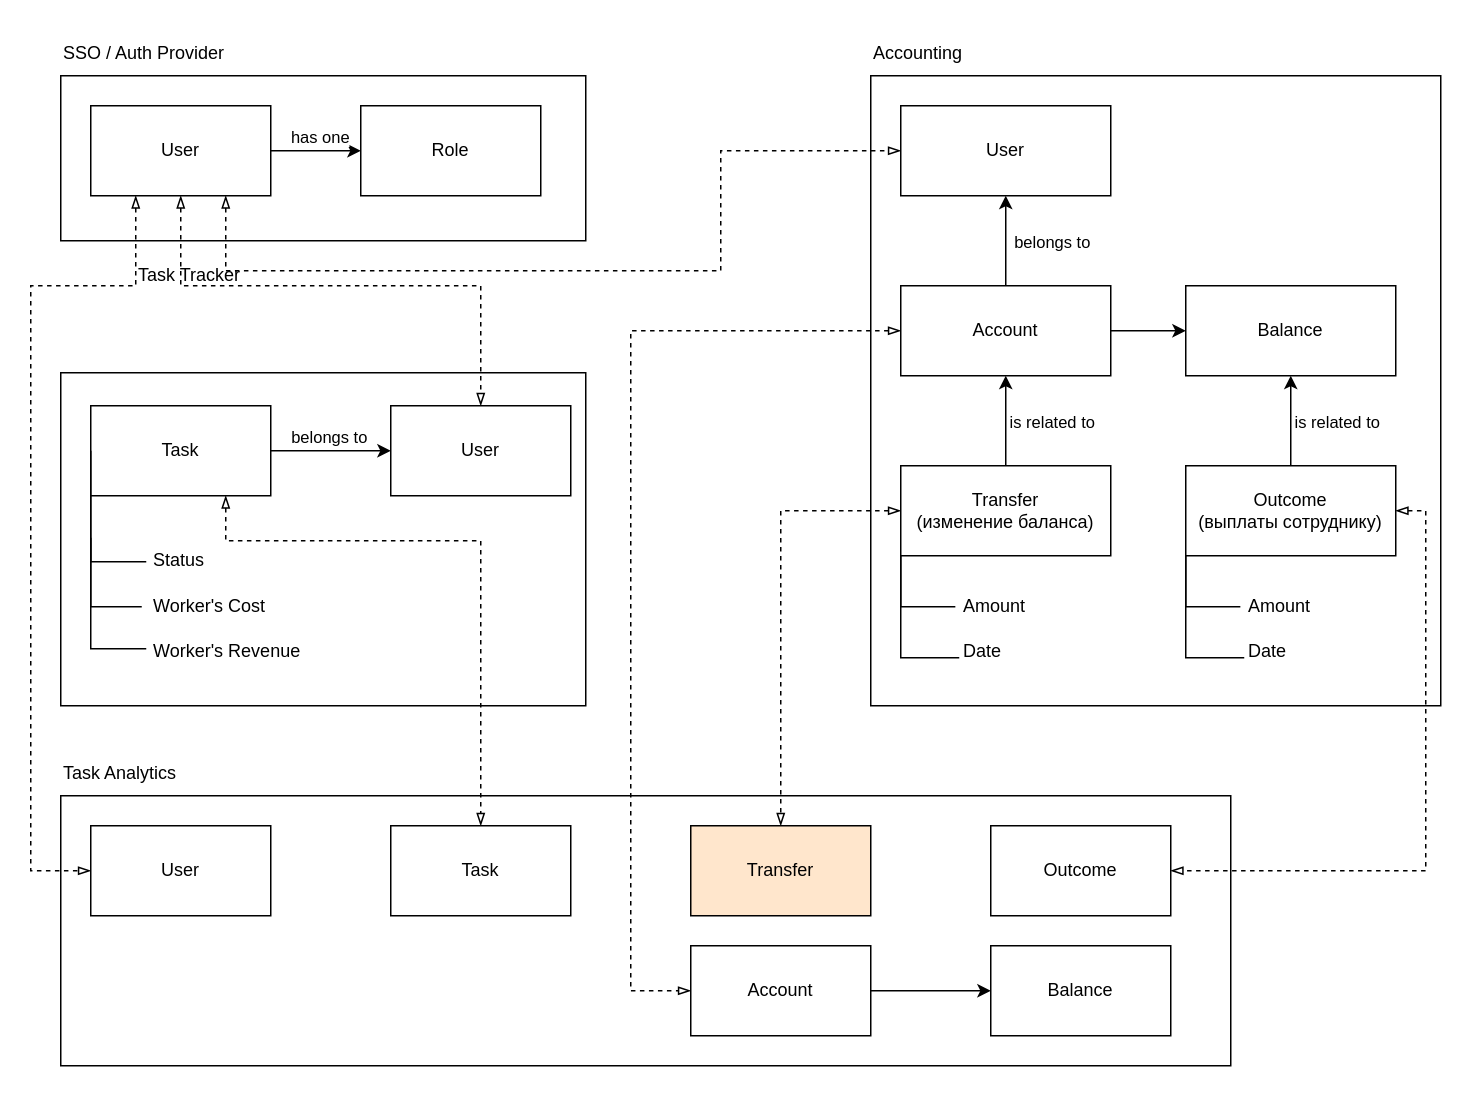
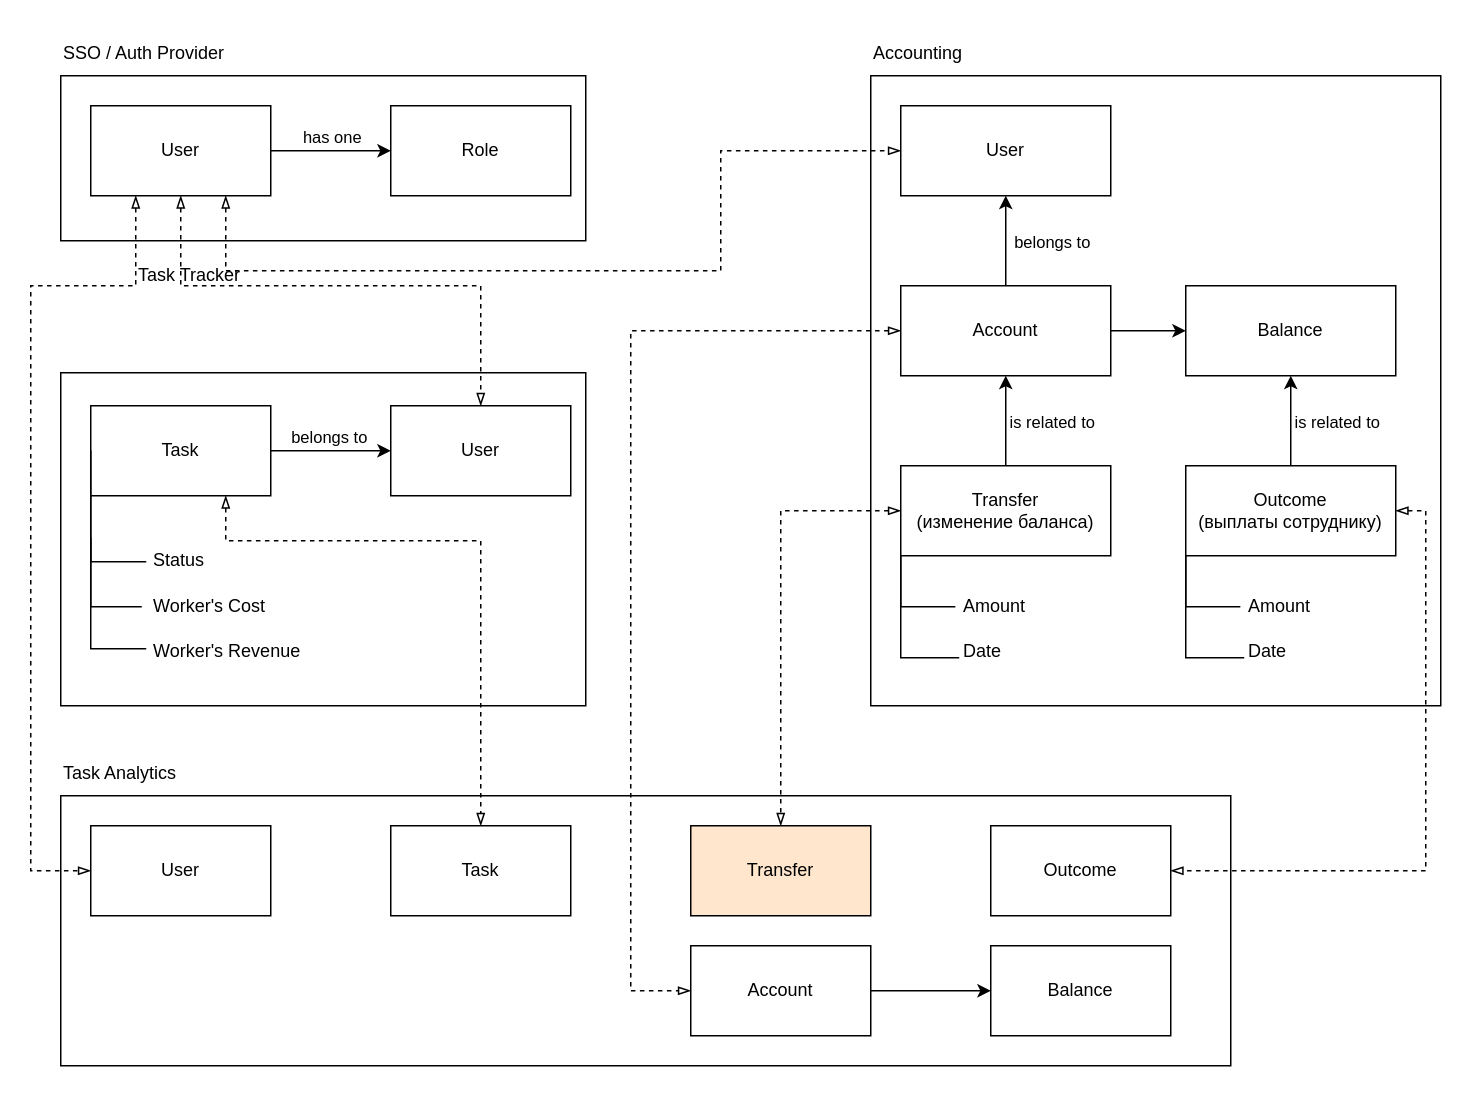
(451, 151) -> (481, 151)
